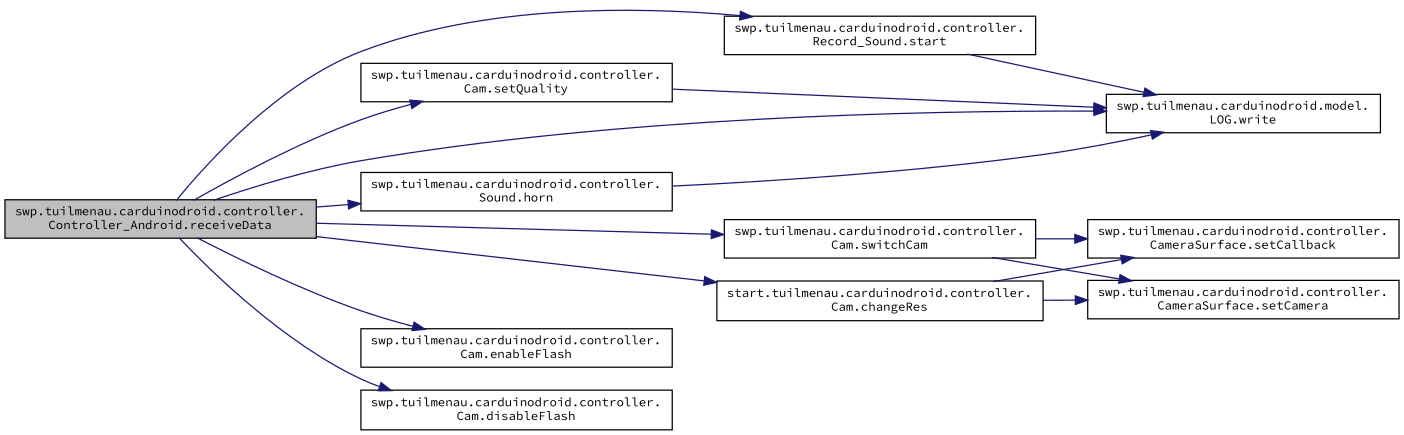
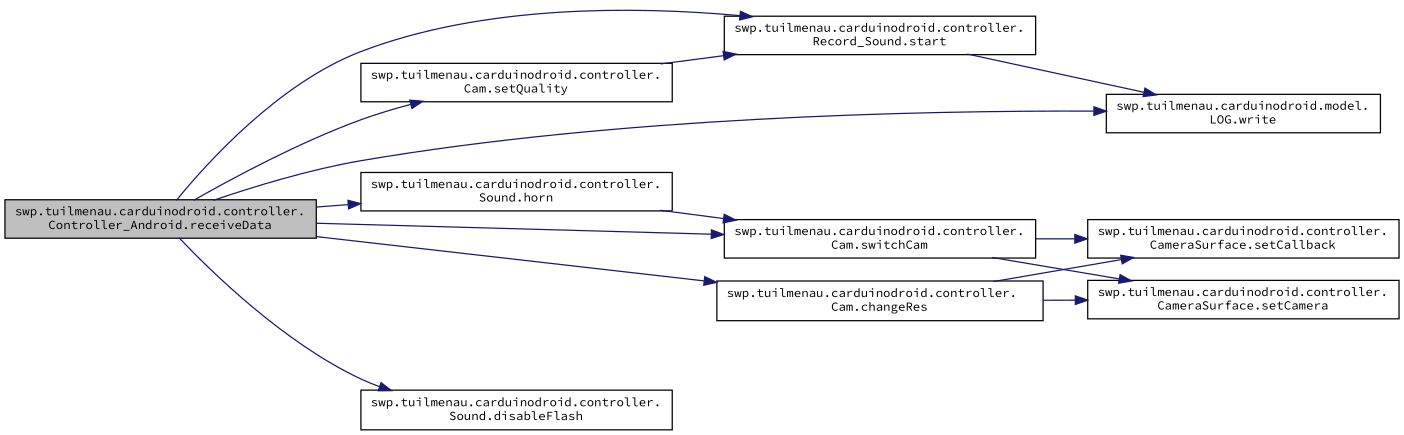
(883, 98) -> (692, 60)
(913, 169) -> (692, 214)
(880, 301) -> (880, 301)
(517, 348) -> none
(517, 410) -> (517, 410)
